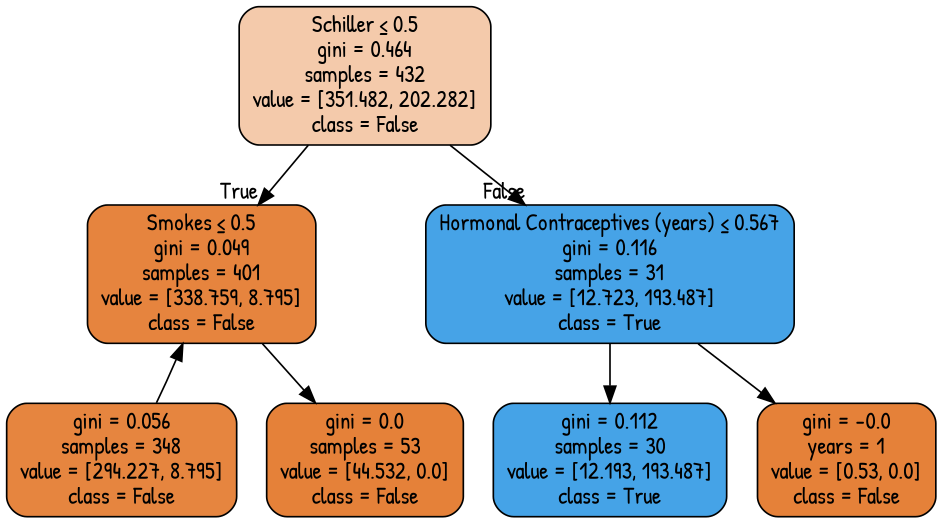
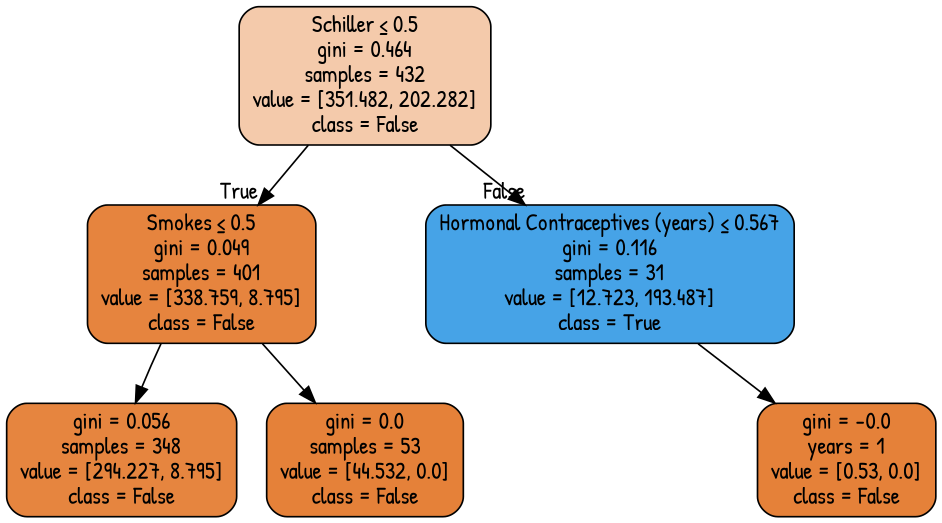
(167, 381) -> (151, 365)
(610, 460) -> none
